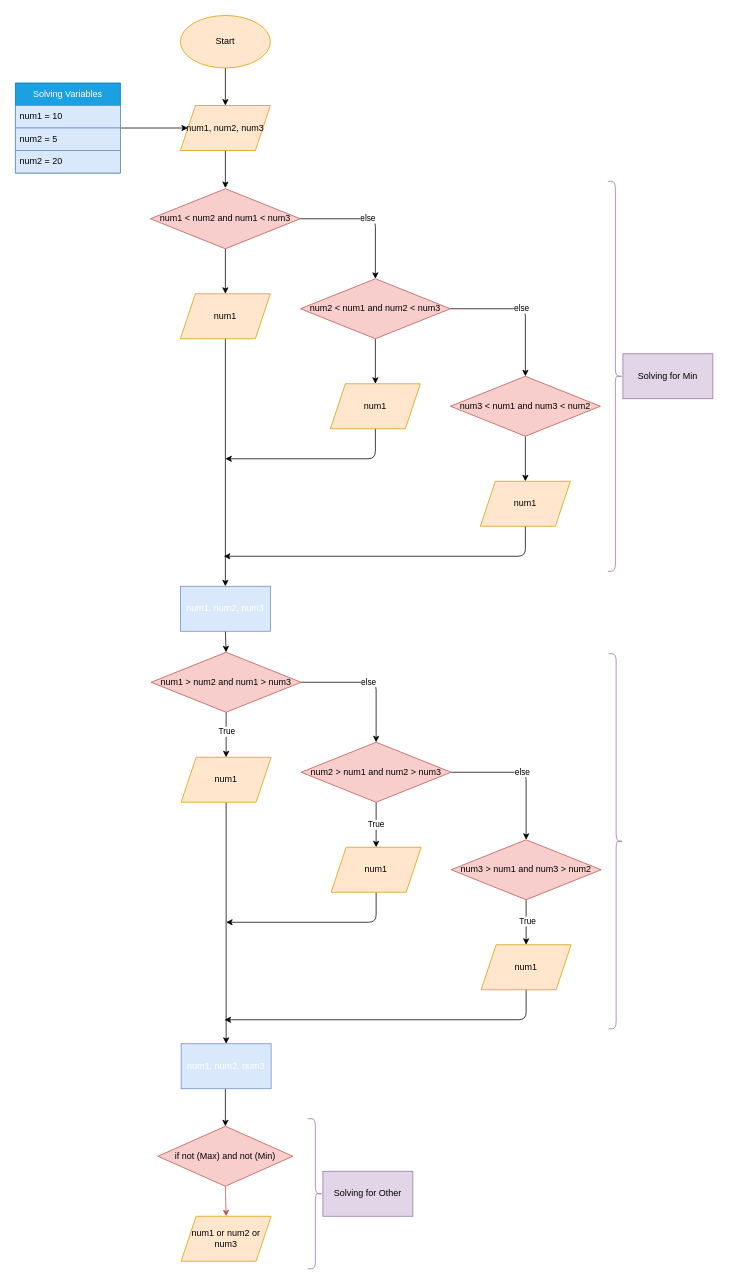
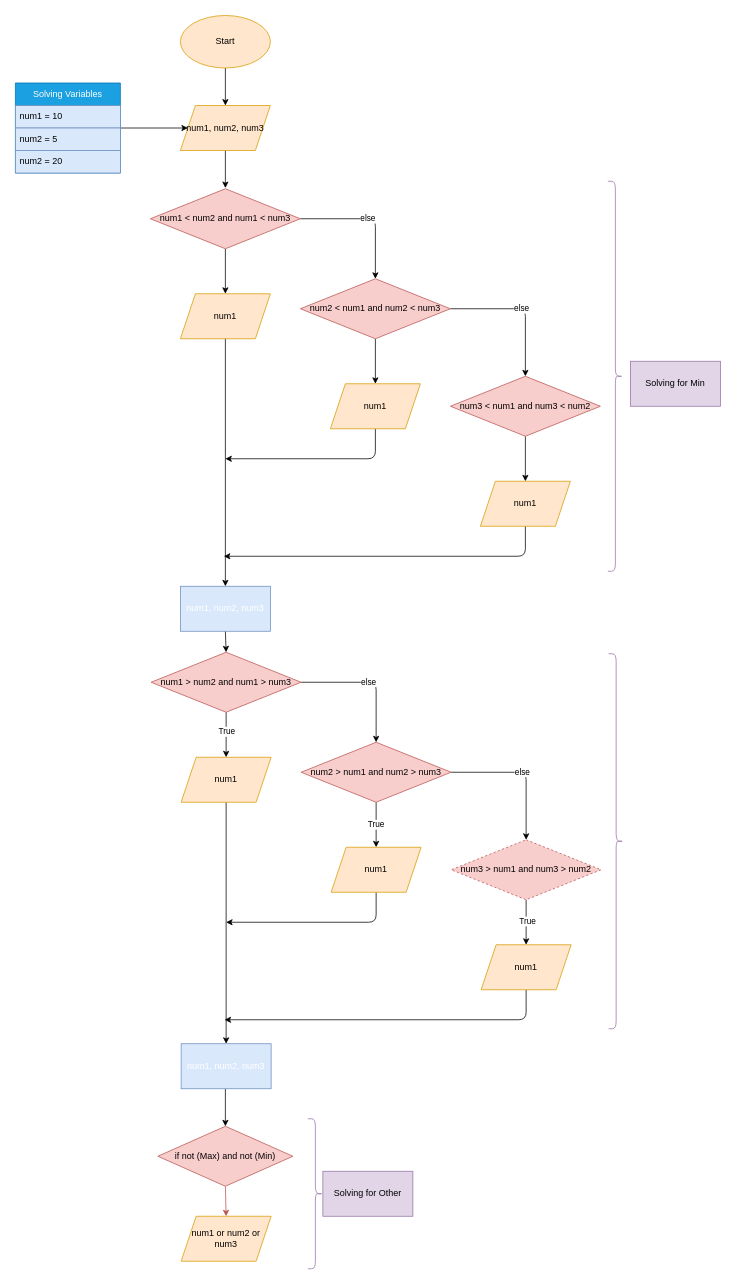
(668, 376) -> (675, 384)
(526, 870) -> (526, 870)
